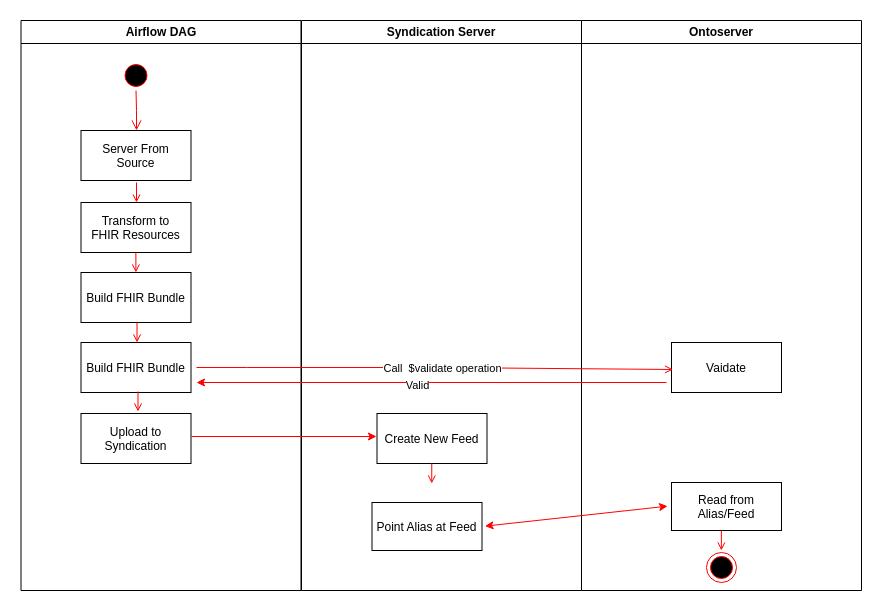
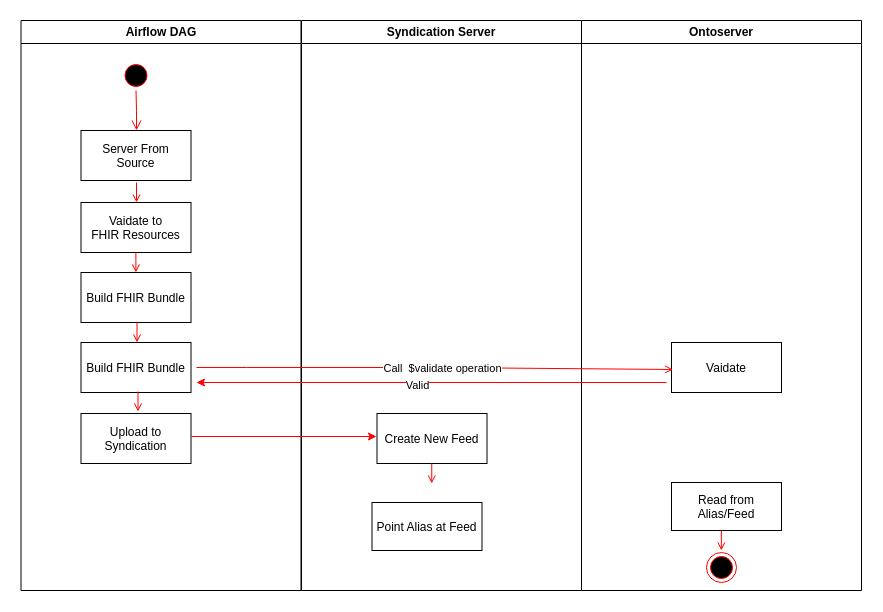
(136, 221) -> (136, 221)
(576, 516) -> none
